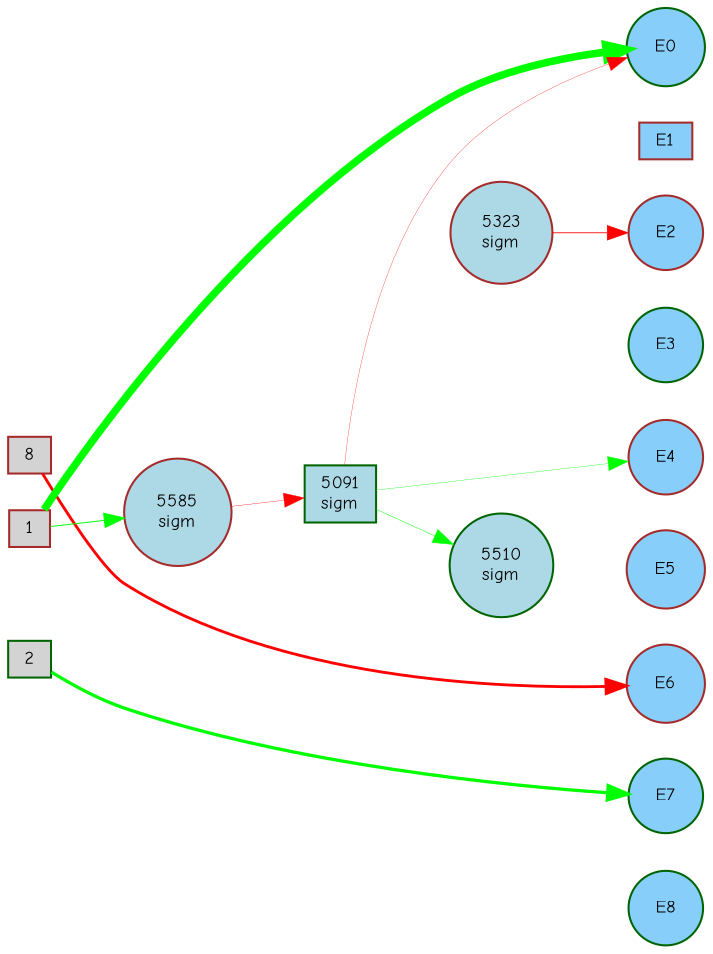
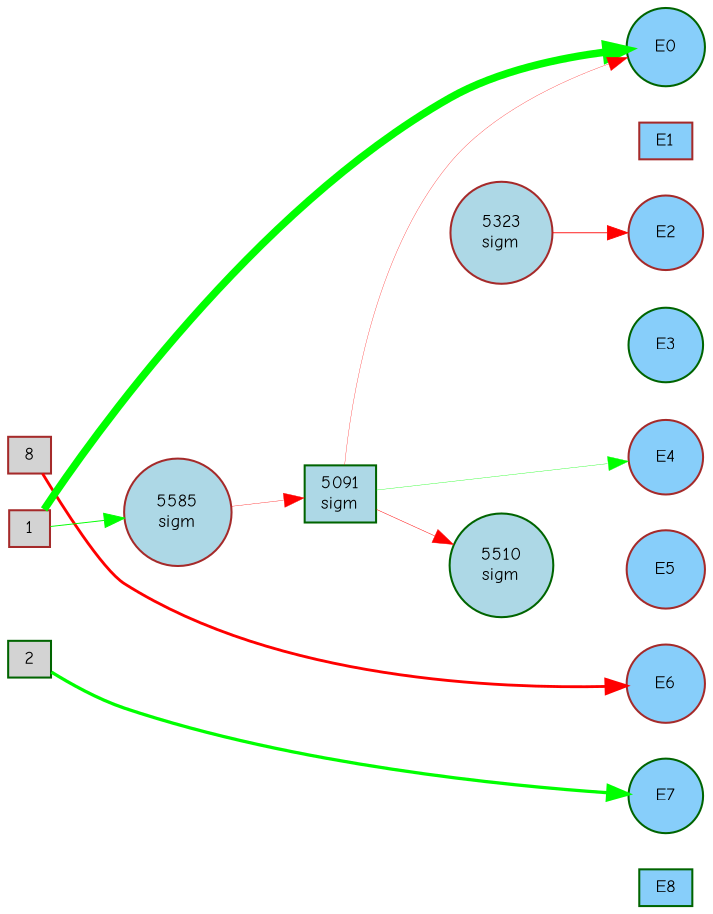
(406, 523) -> (406, 523)
(666, 908) -> (666, 888)
